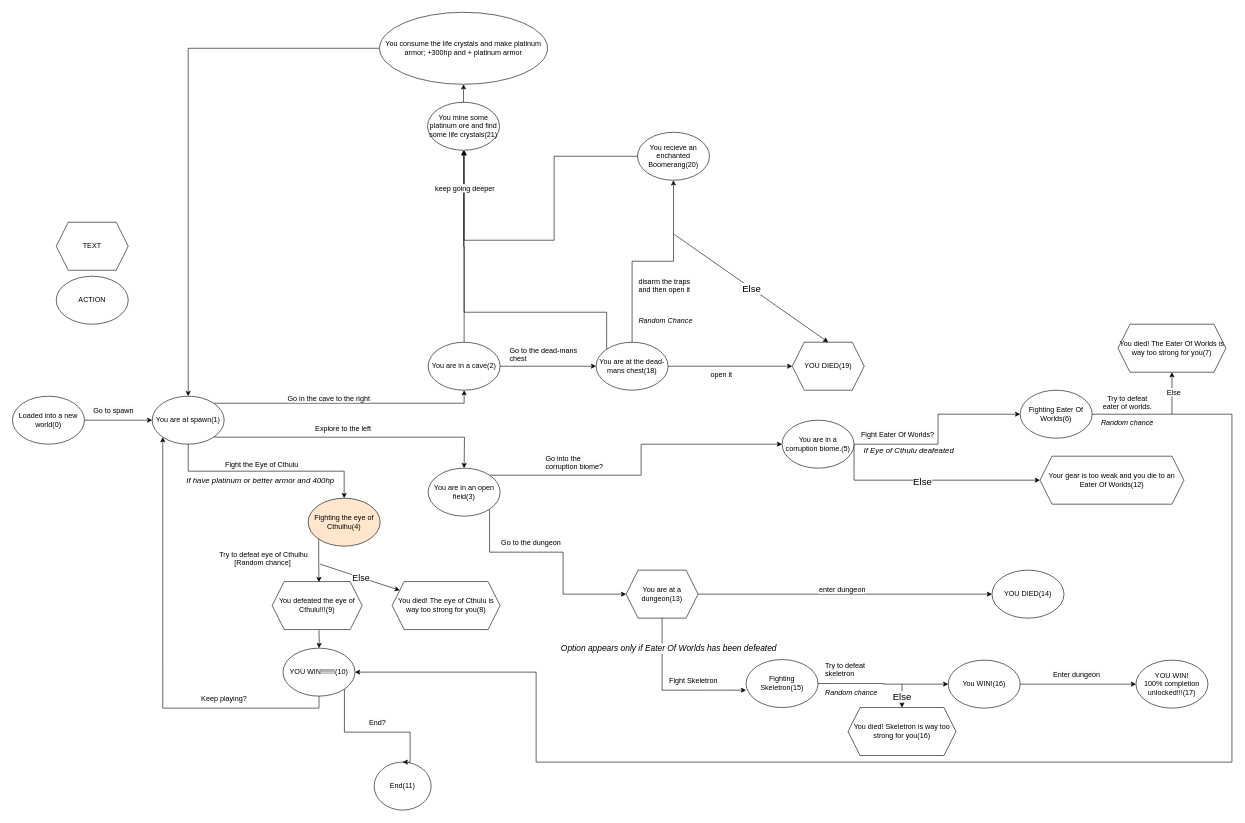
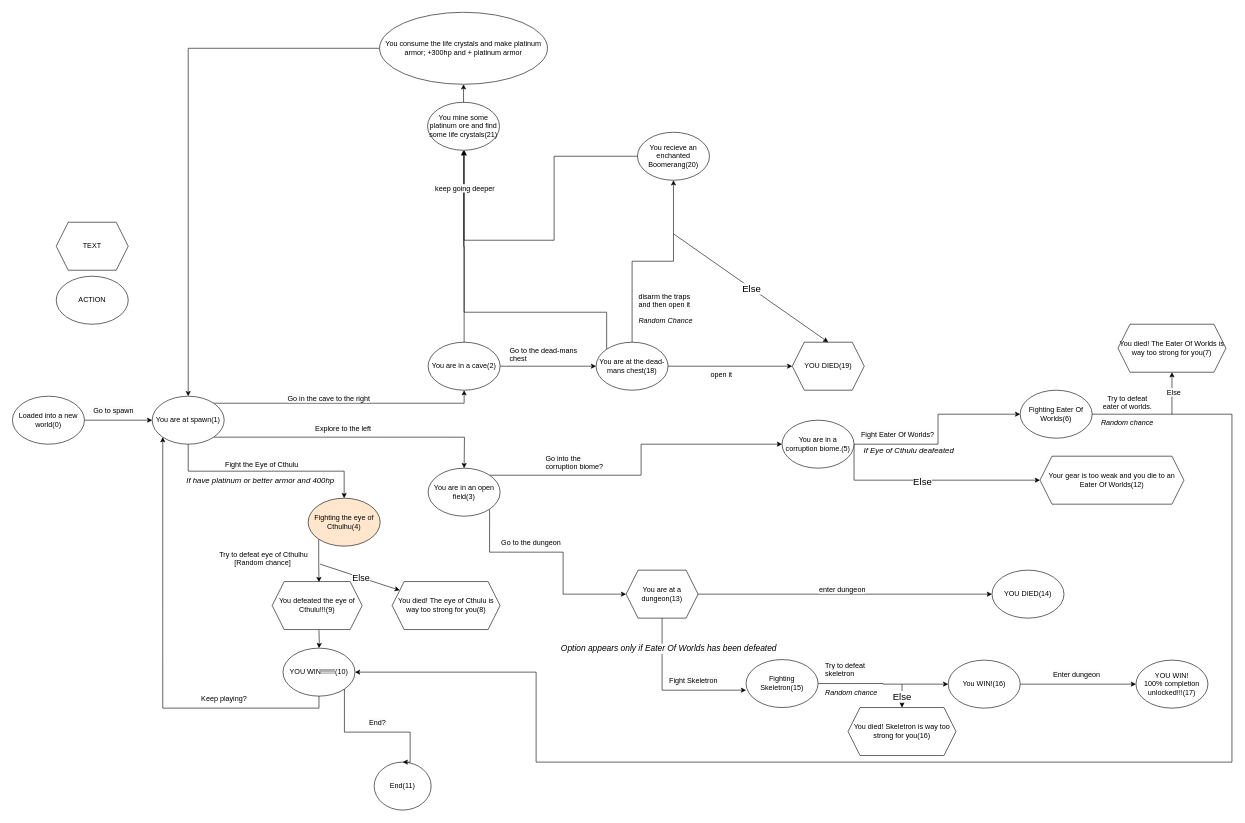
(671, 285) -> (671, 300)
